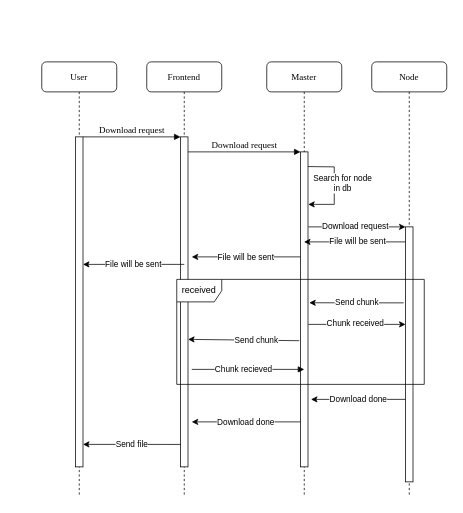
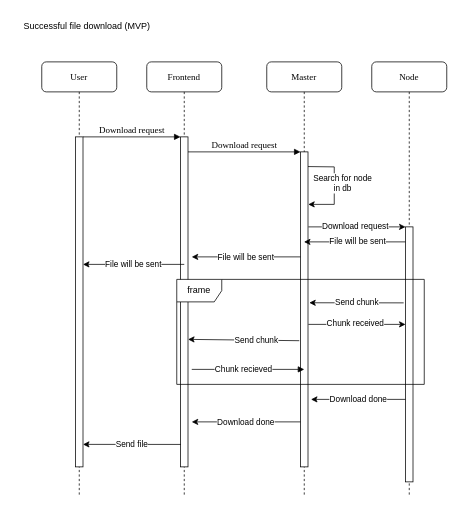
none -> (87, 27)
(199, 291) -> (199, 291)
